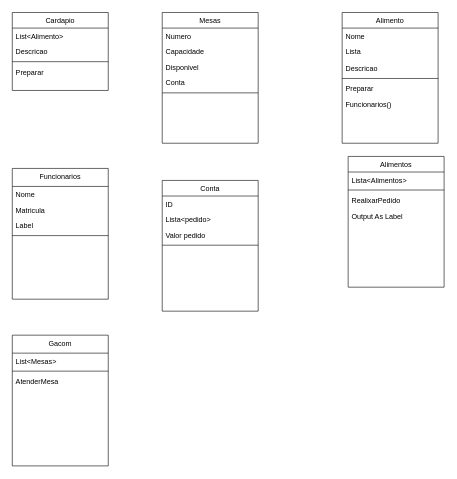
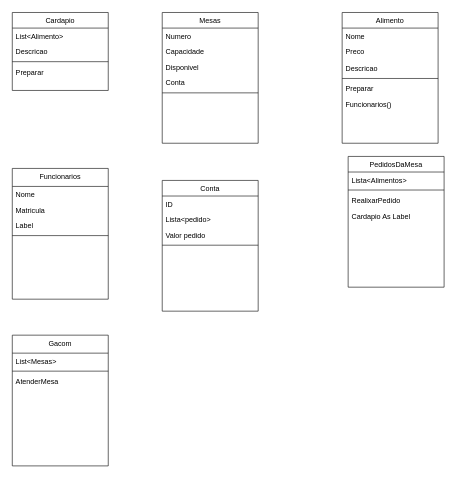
(355, 52) -> (356, 52)
(396, 164) -> (396, 164)
(379, 216) -> (382, 216)
